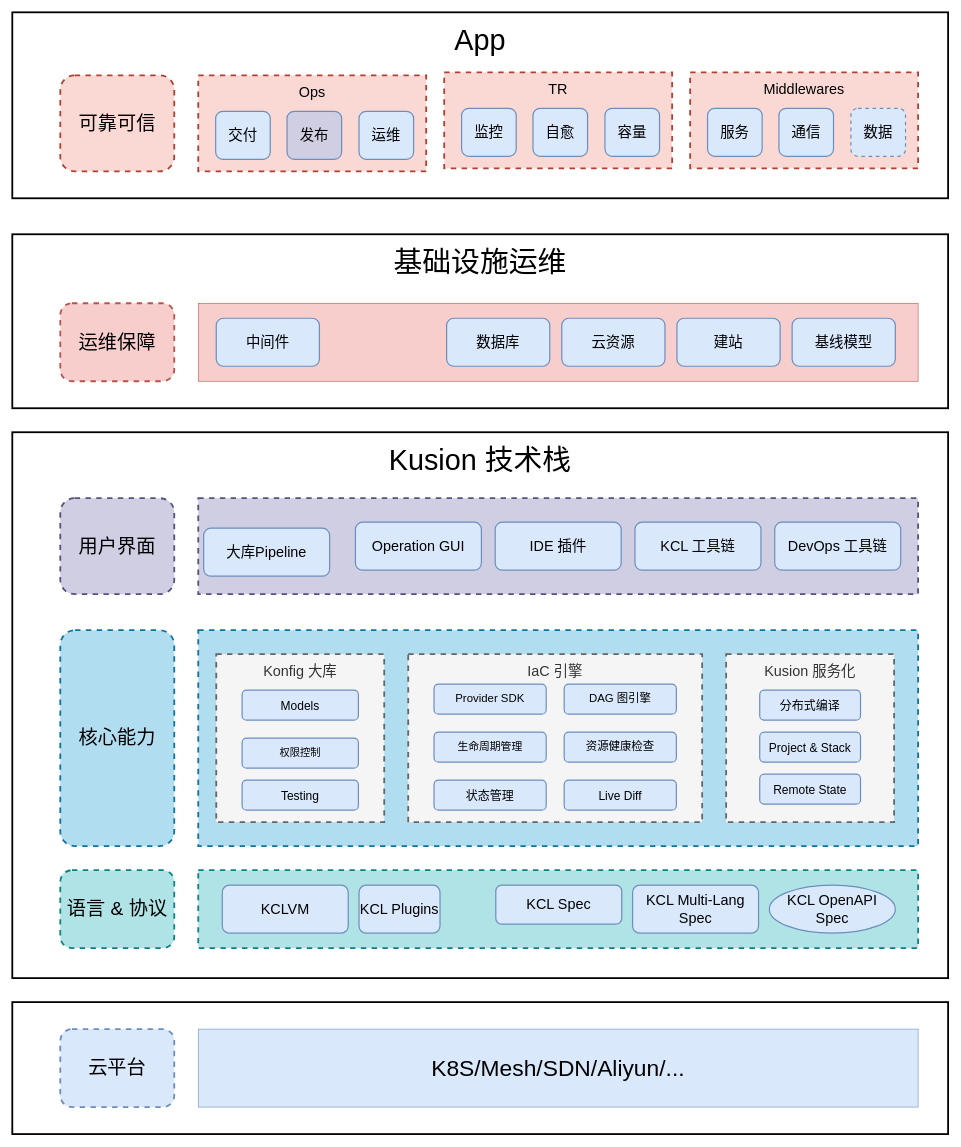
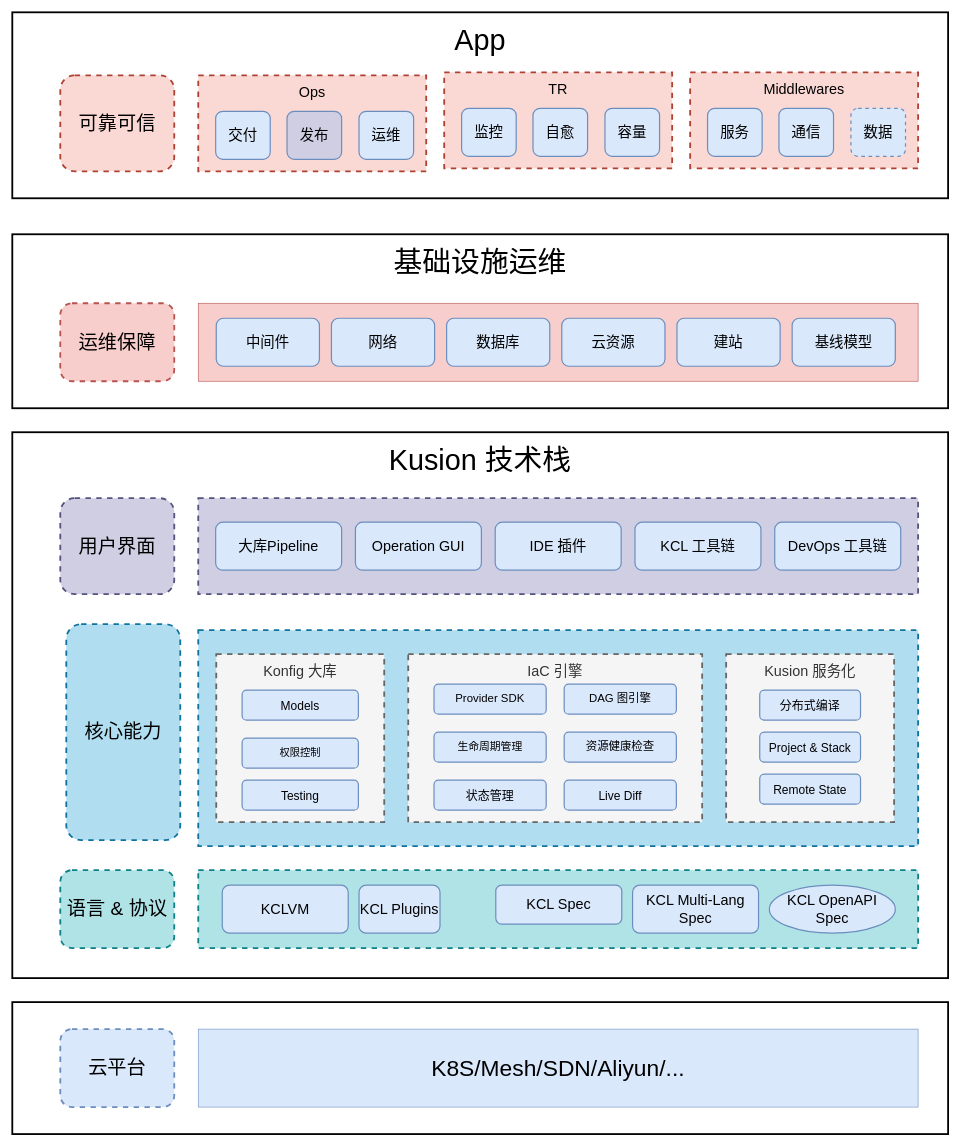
none -> (383, 342)
(267, 552) -> (279, 546)
(117, 738) -> (123, 732)
